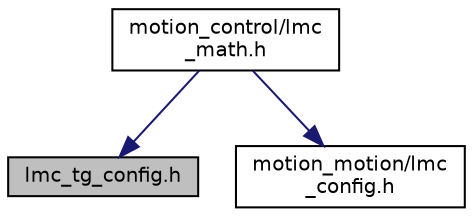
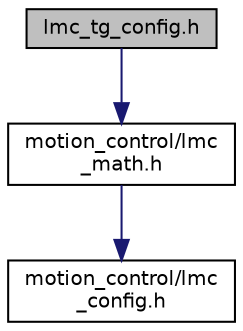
(166, 106) -> (122, 75)
(350, 177) -> (122, 291)
